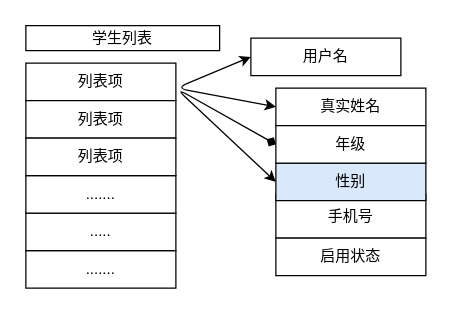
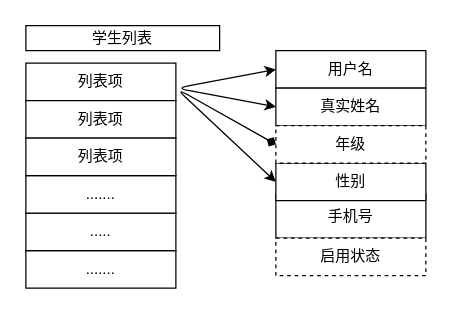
(326, 57) -> (351, 69)
(351, 144) -> (351, 144)
(351, 182) -> (351, 182)
(351, 257) -> (351, 257)
